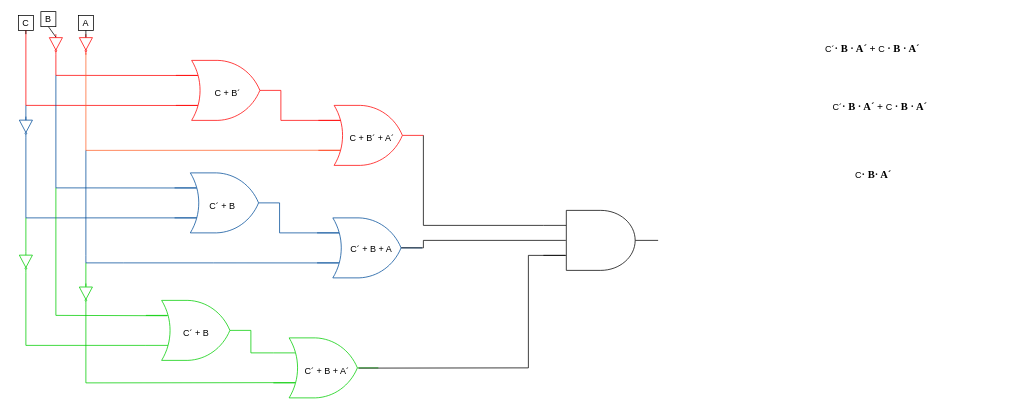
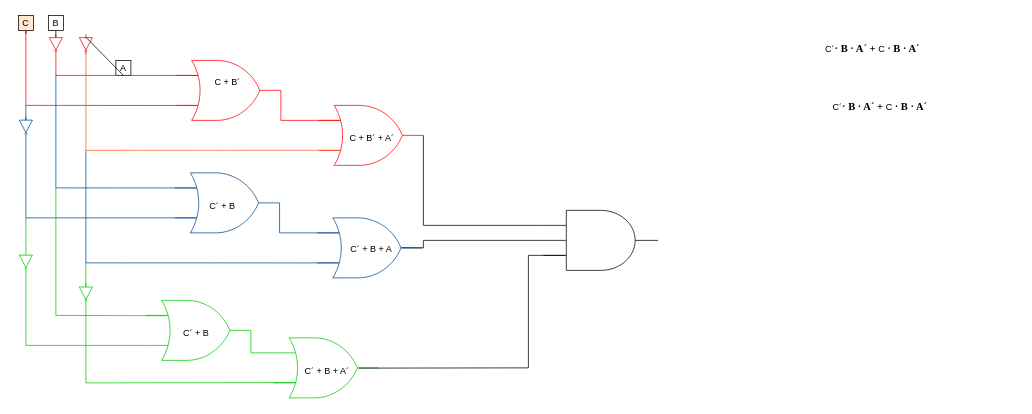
(48, 19) -> (56, 23)
(26, 23) -> (26, 23)
(86, 23) -> (123, 68)
(232, 98) -> (232, 87)
(881, 175) -> none
